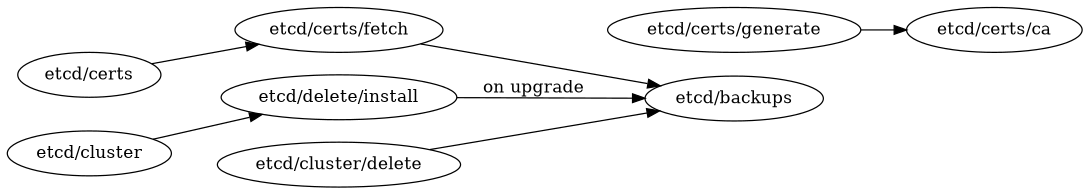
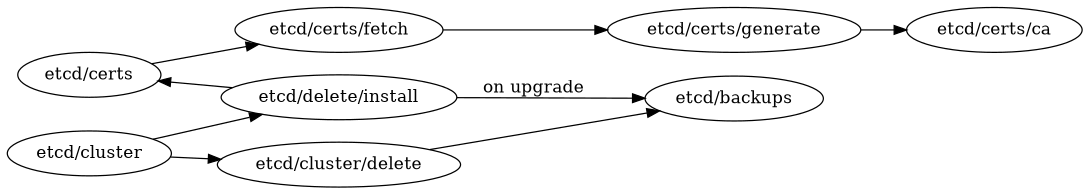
(534, 64) -> (519, 30)
none -> (201, 85)
none -> (189, 158)
